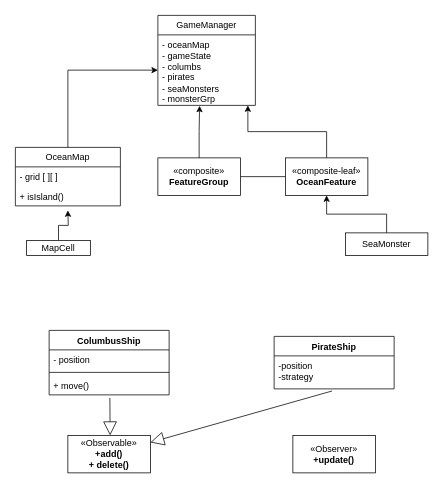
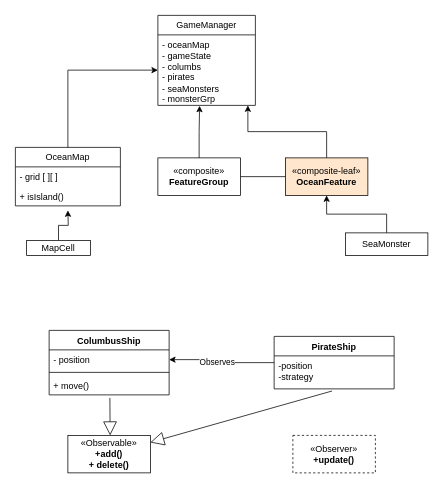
(327, 177) -> (327, 177)
none -> (222, 363)
(334, 454) -> (334, 454)
